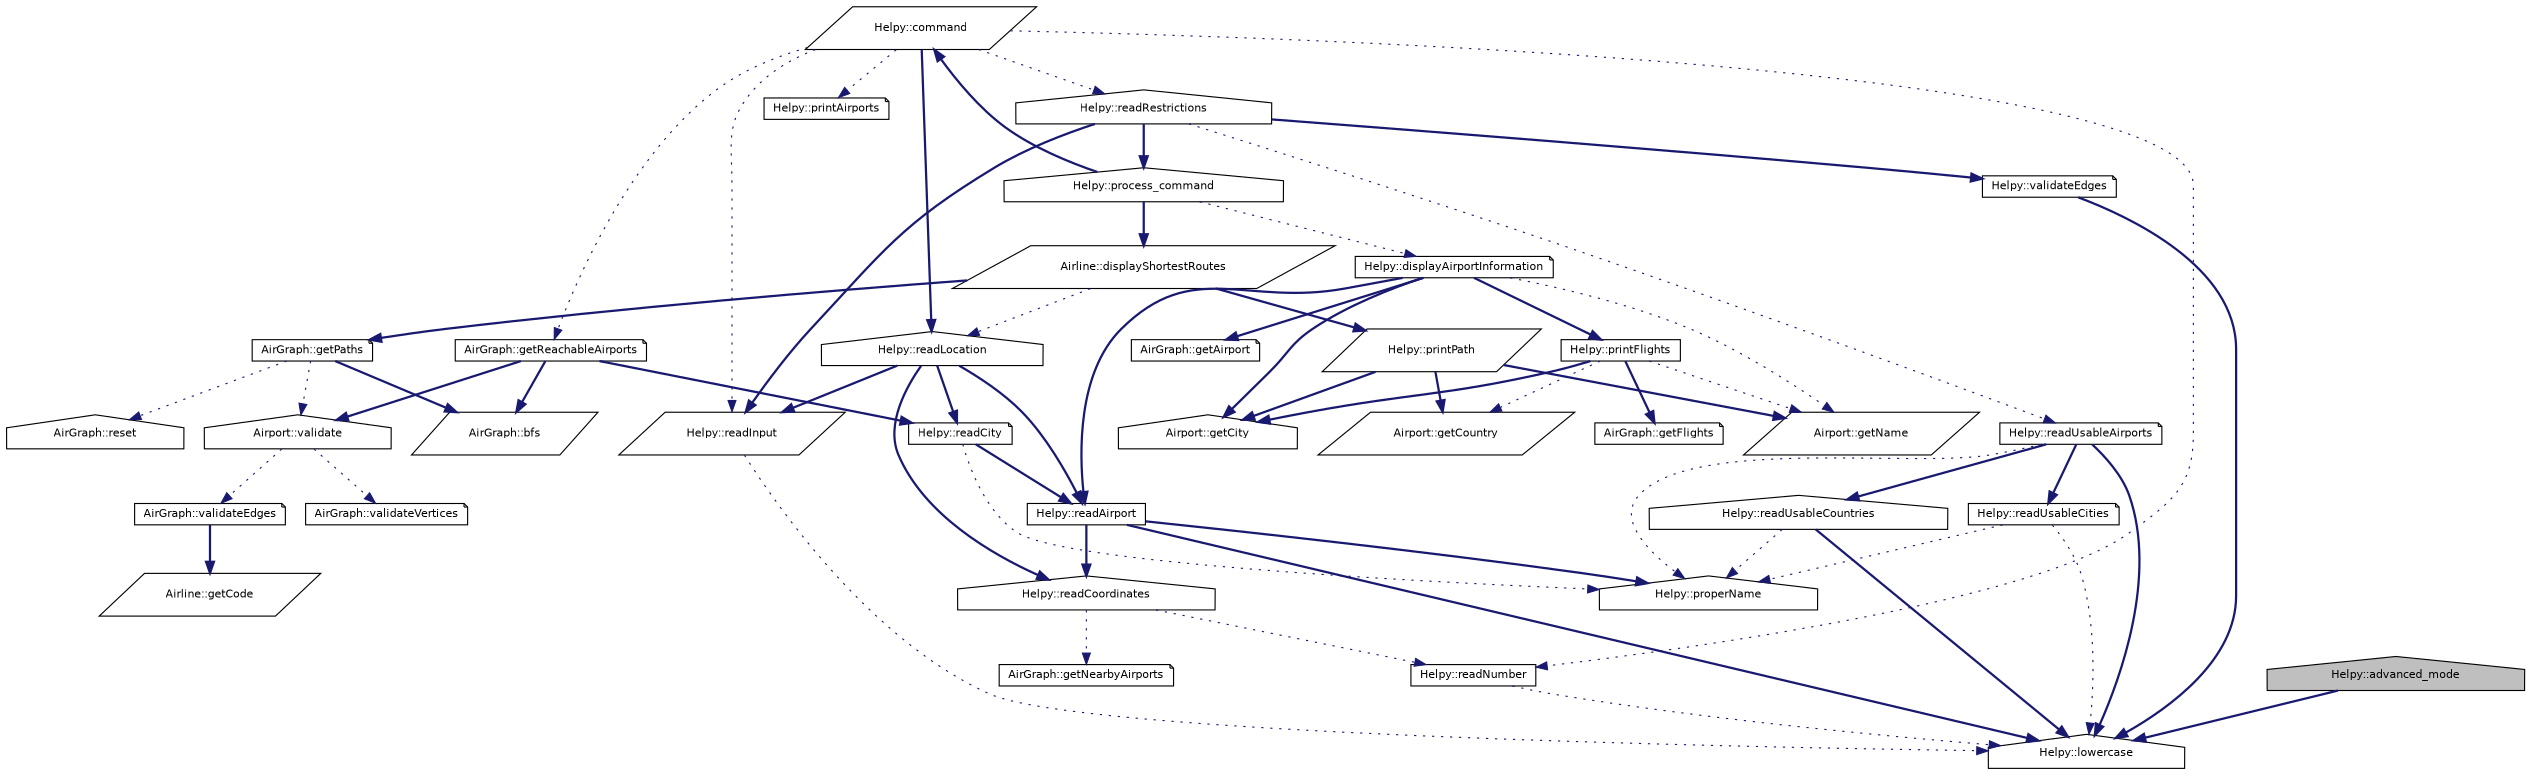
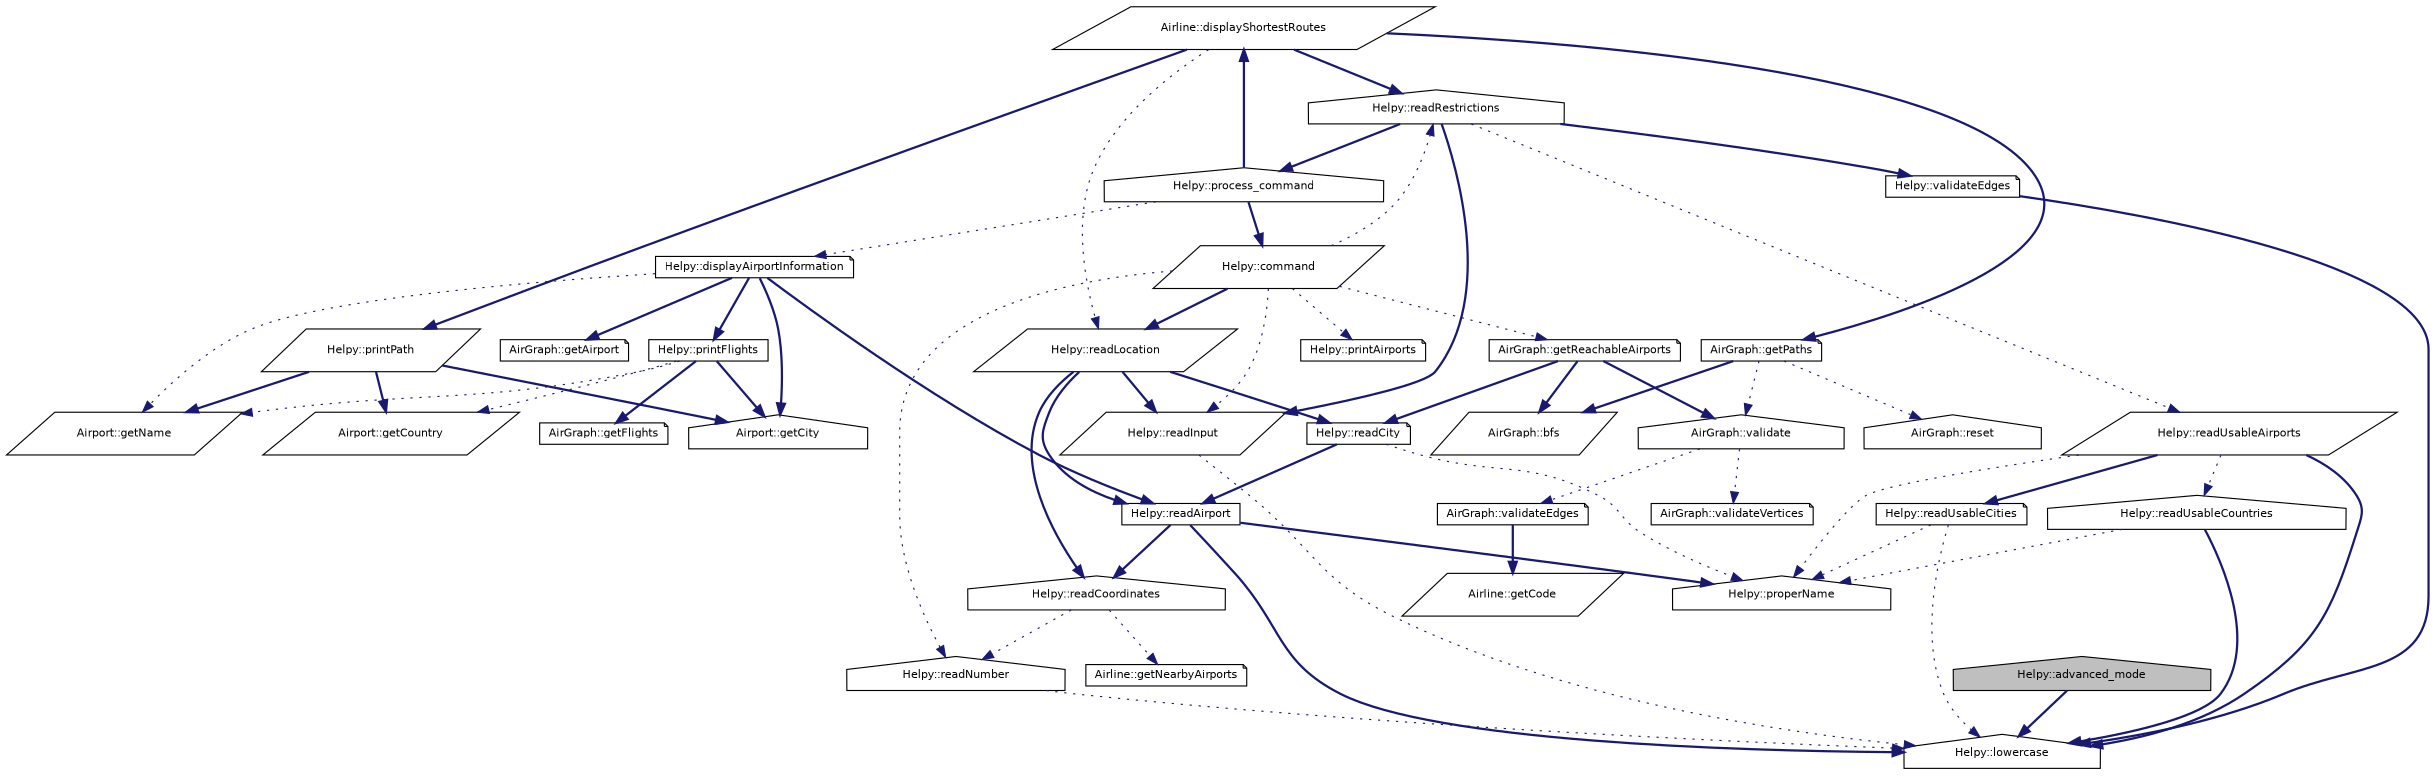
none -> (1342, 69)
(932, 350) -> (1106, 350)
(298, 434) -> (1741, 434)
(2081, 434) -> (2229, 434)
(1952, 470) -> (2215, 470)
(1086, 675) -> (1166, 675)
(1473, 675) -> (956, 675)
